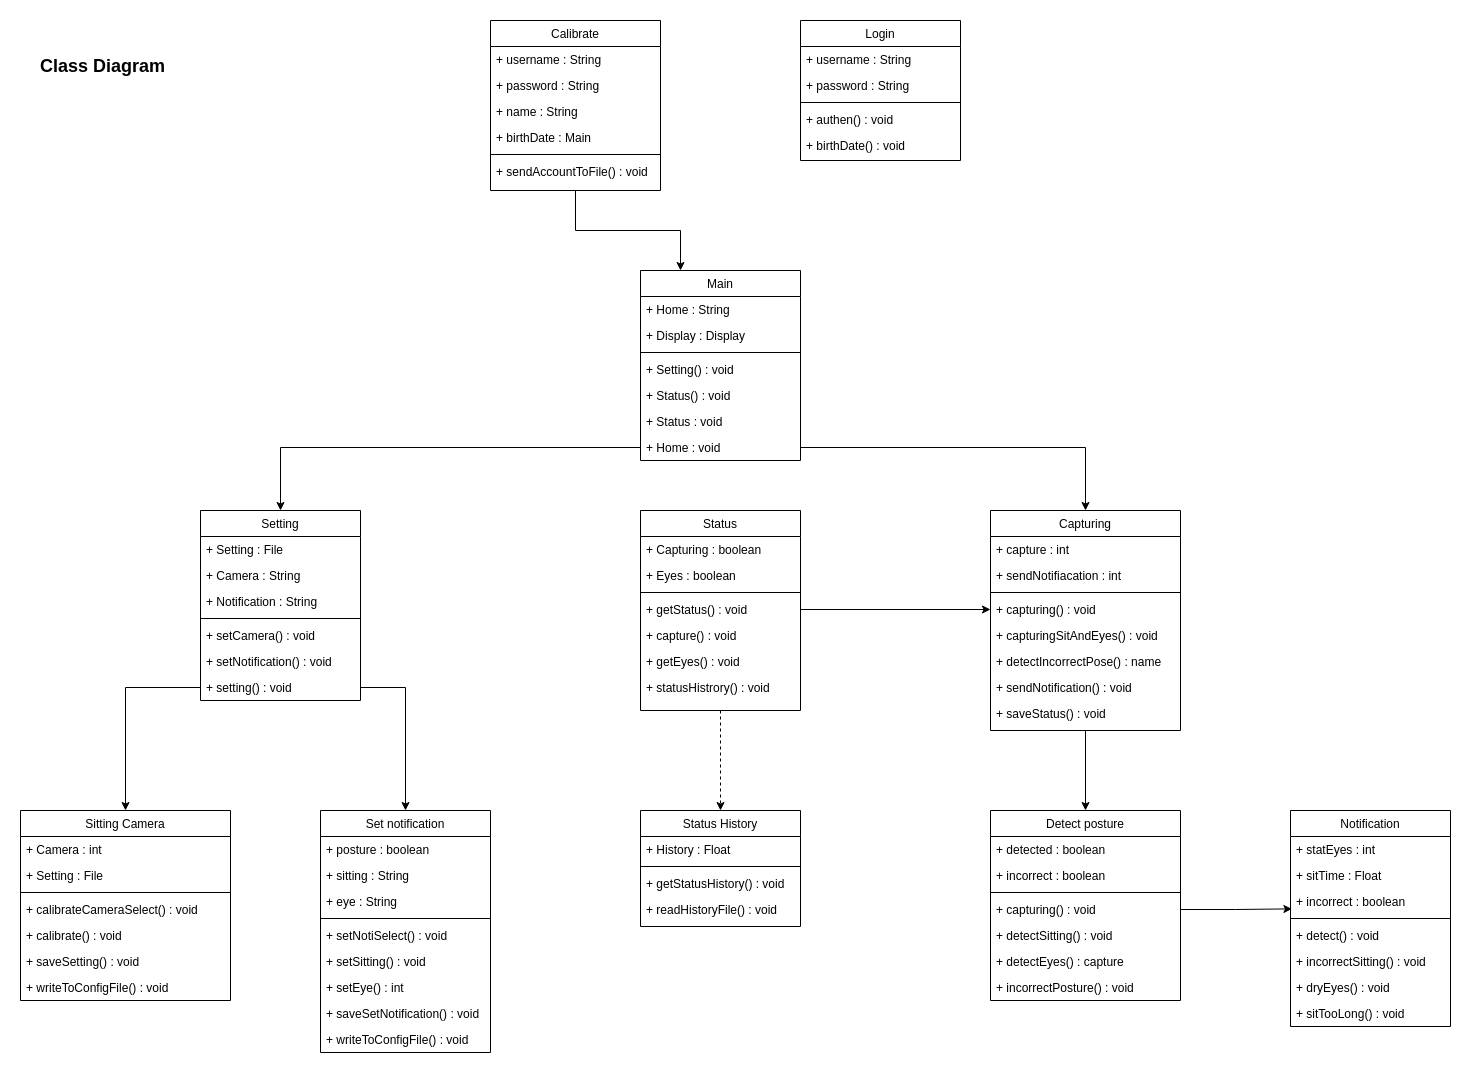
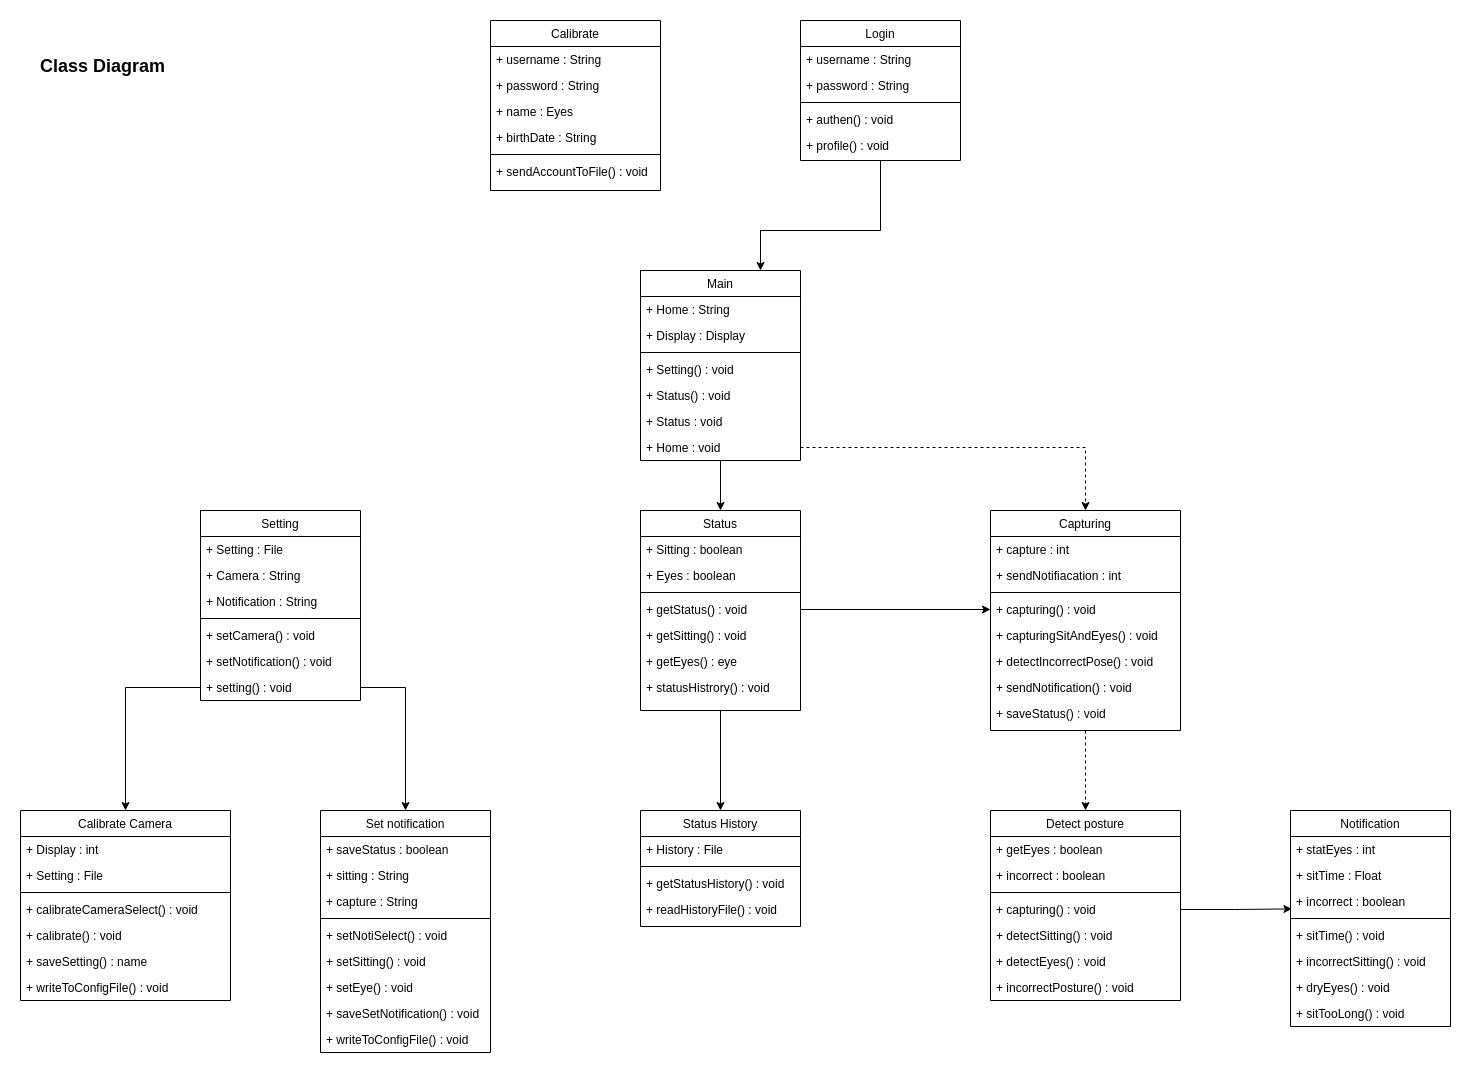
(539, 112) -> (533, 112)
(547, 138) -> (554, 138)
(865, 146) -> (857, 146)
(625, 231) -> none
none -> (839, 231)
(432, 448) -> none
(972, 448) -> (972, 448)
none -> (721, 483)
(707, 550) -> (699, 550)
(702, 636) -> (709, 636)
(702, 662) -> (700, 662)
(1094, 662) -> (1092, 662)
(721, 757) -> (721, 757)
(1086, 768) -> (1086, 768)
(125, 824) -> (125, 824)
(65, 850) -> (65, 850)
(382, 850) -> (392, 850)
(694, 850) -> (689, 850)
(1055, 850) -> (1052, 850)
(365, 902) -> (379, 902)
(1348, 936) -> (1349, 936)
(94, 962) -> (95, 962)
(1074, 962) -> (1062, 962)
(375, 988) -> (378, 988)
